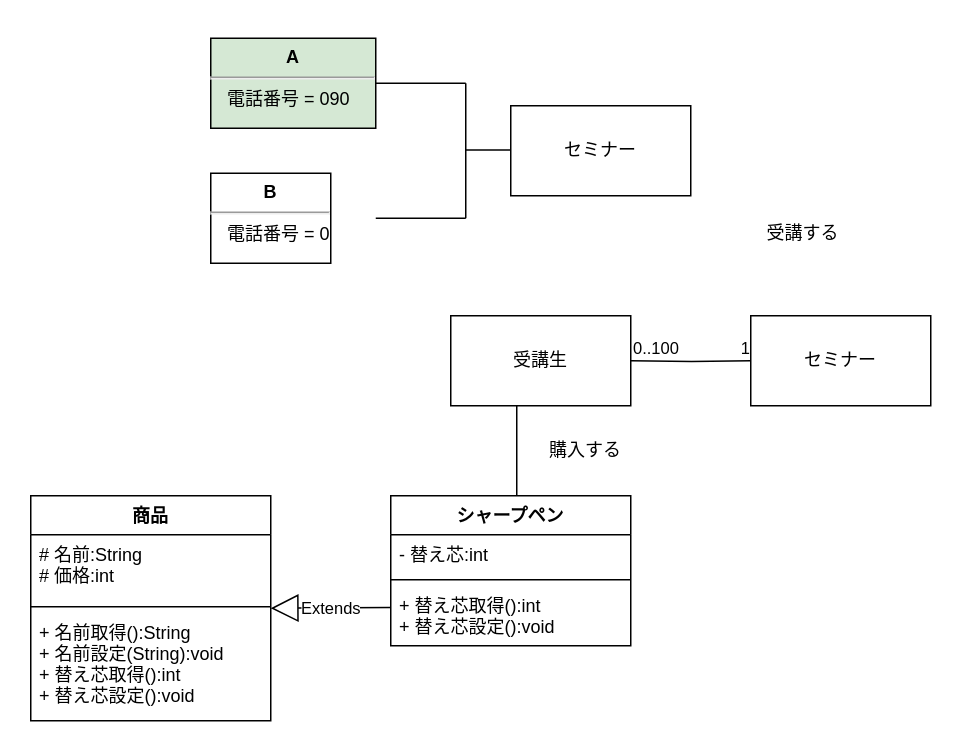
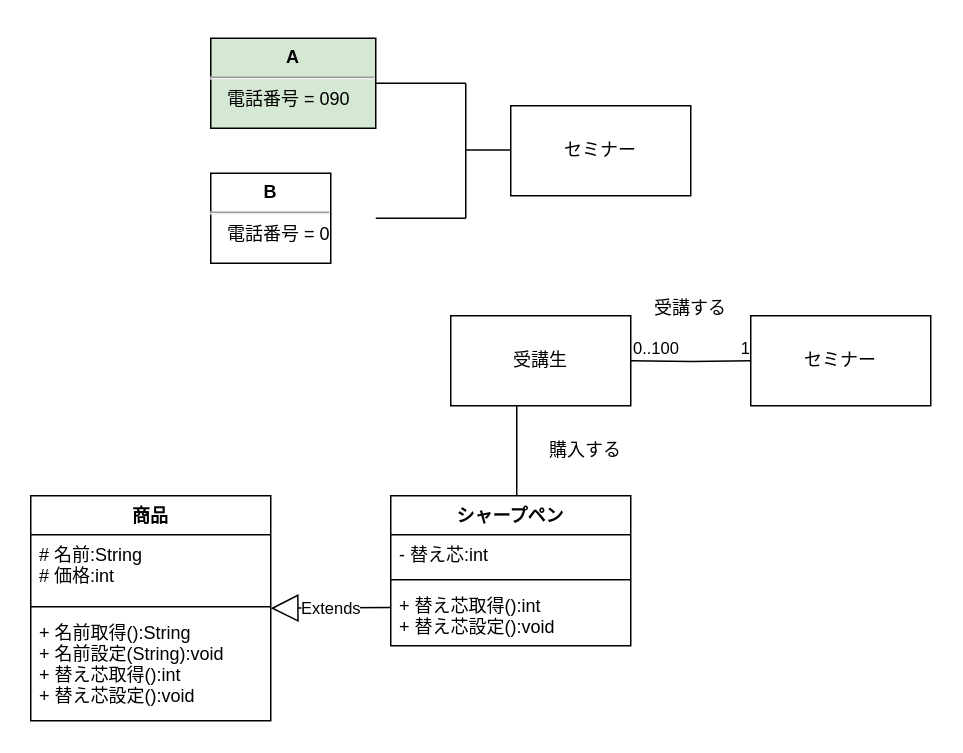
(803, 233) -> (691, 308)
